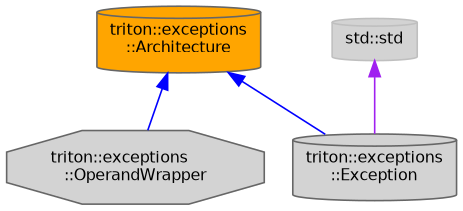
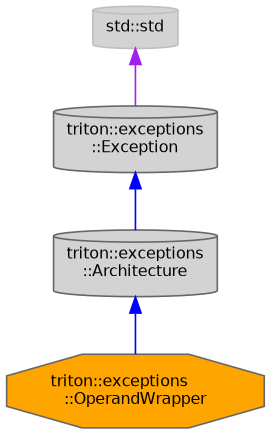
(179, 40) -> (135, 263)
(284, 108) -> (135, 210)
(135, 167) -> (135, 391)
